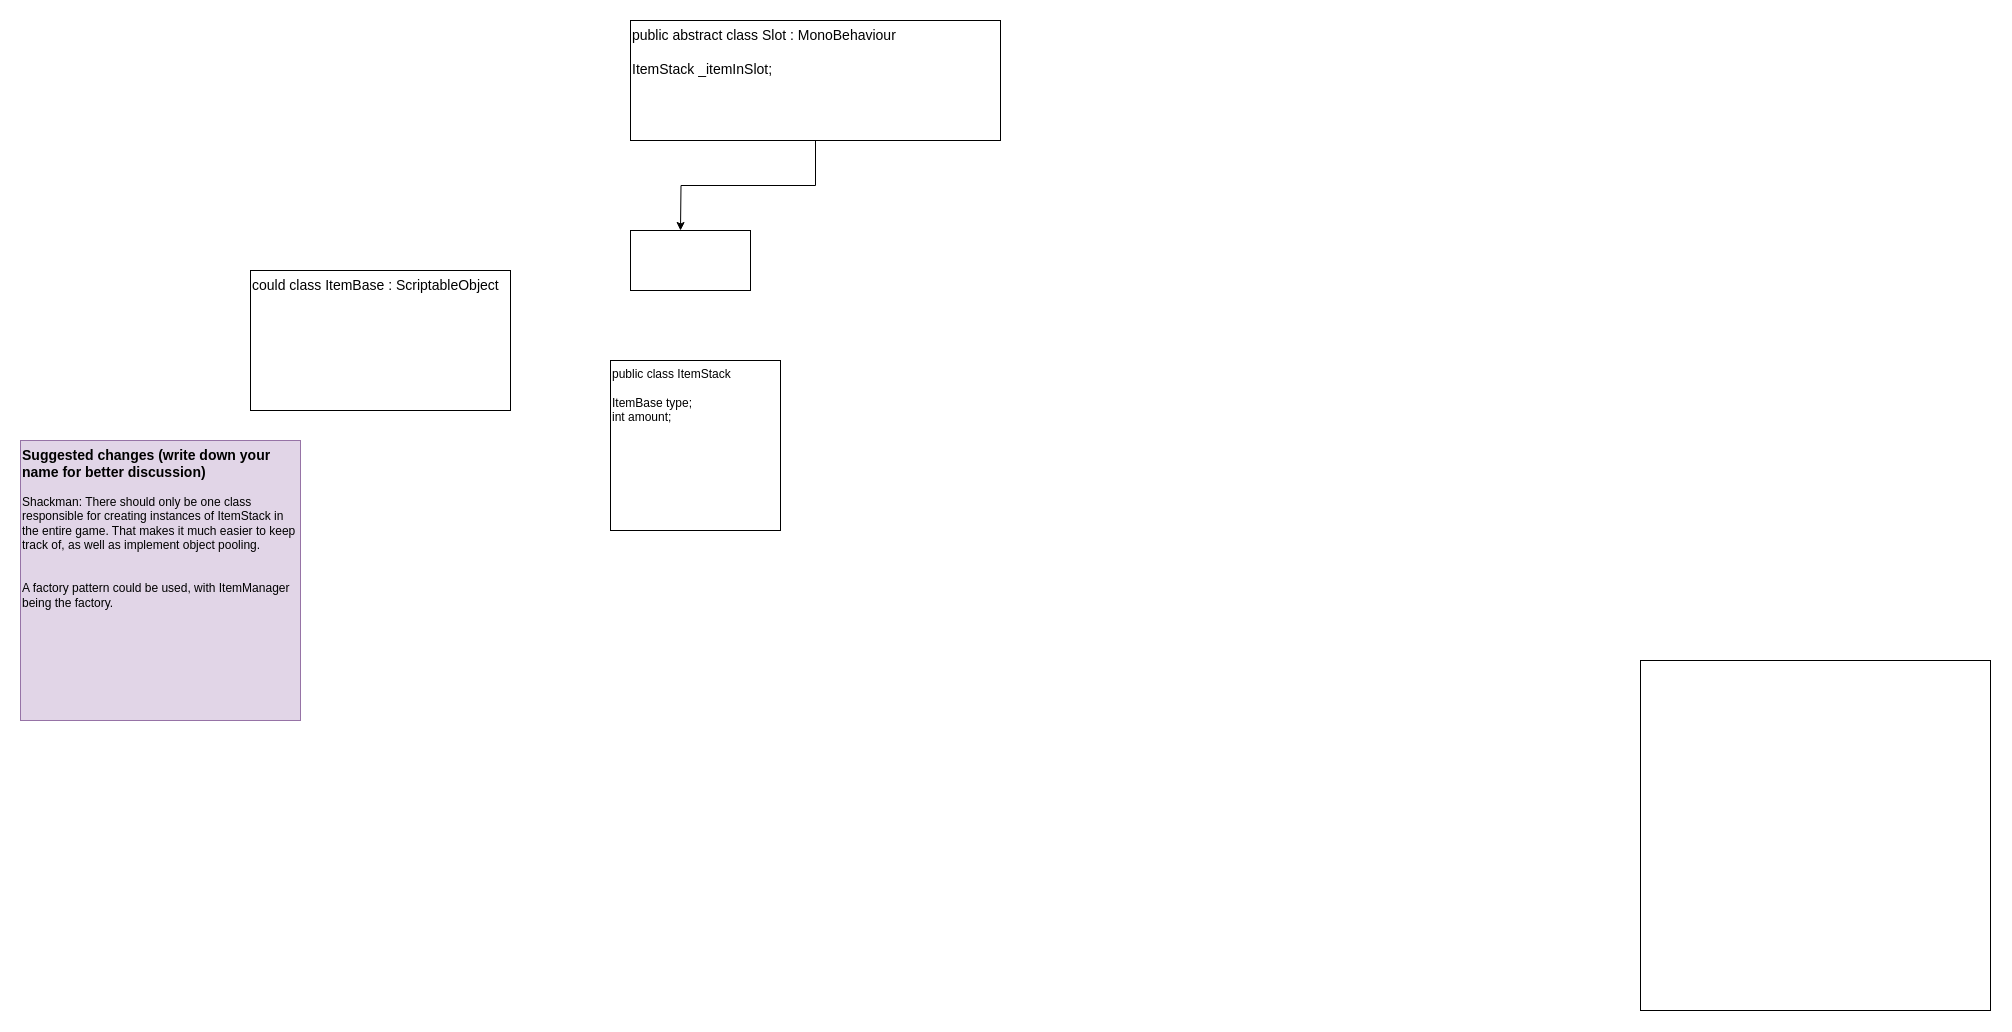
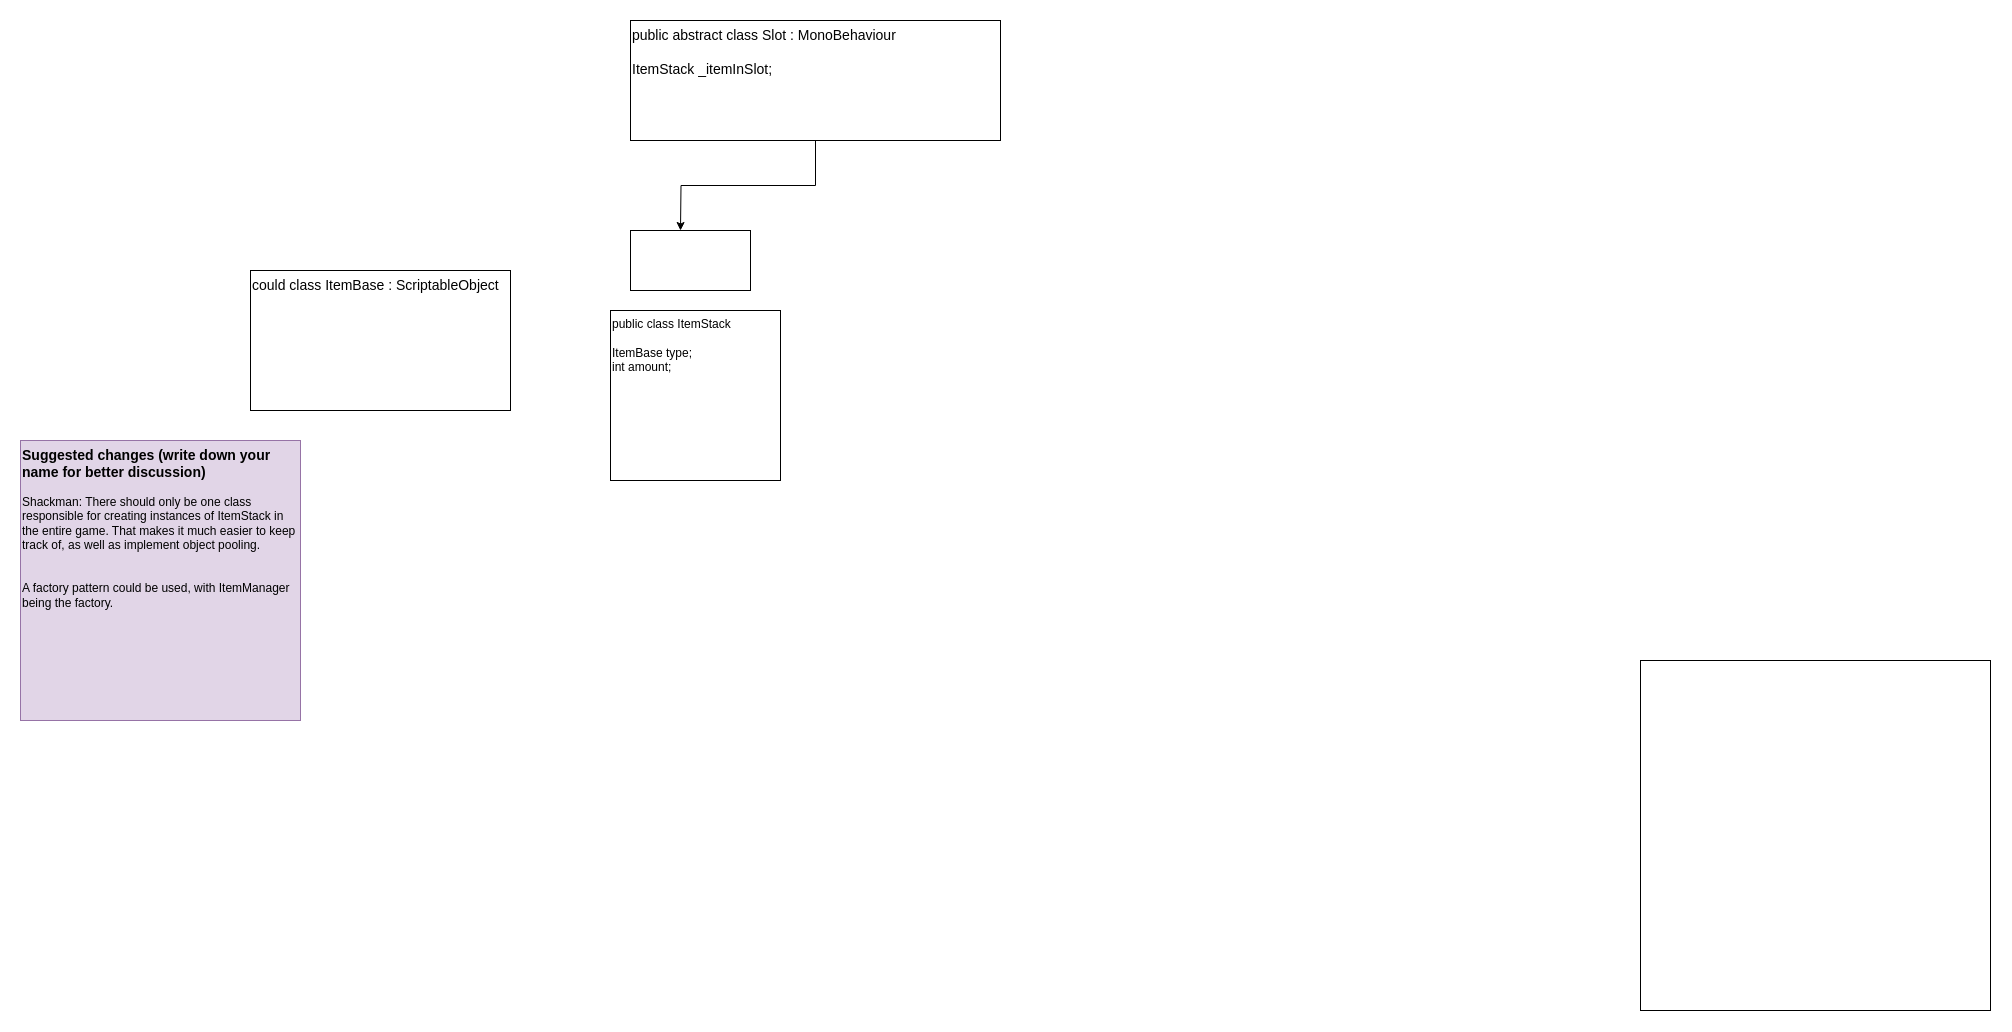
(696, 446) -> (696, 396)
